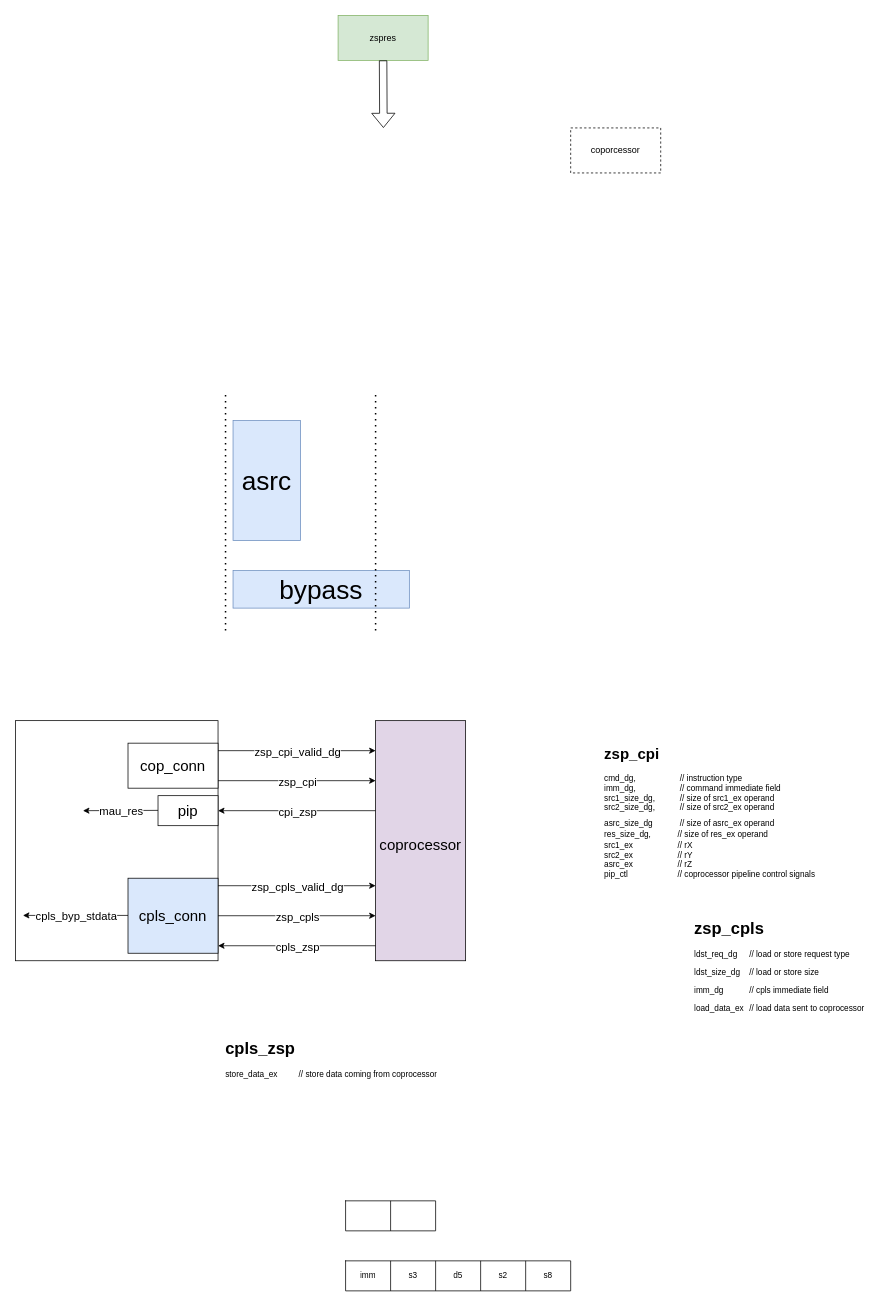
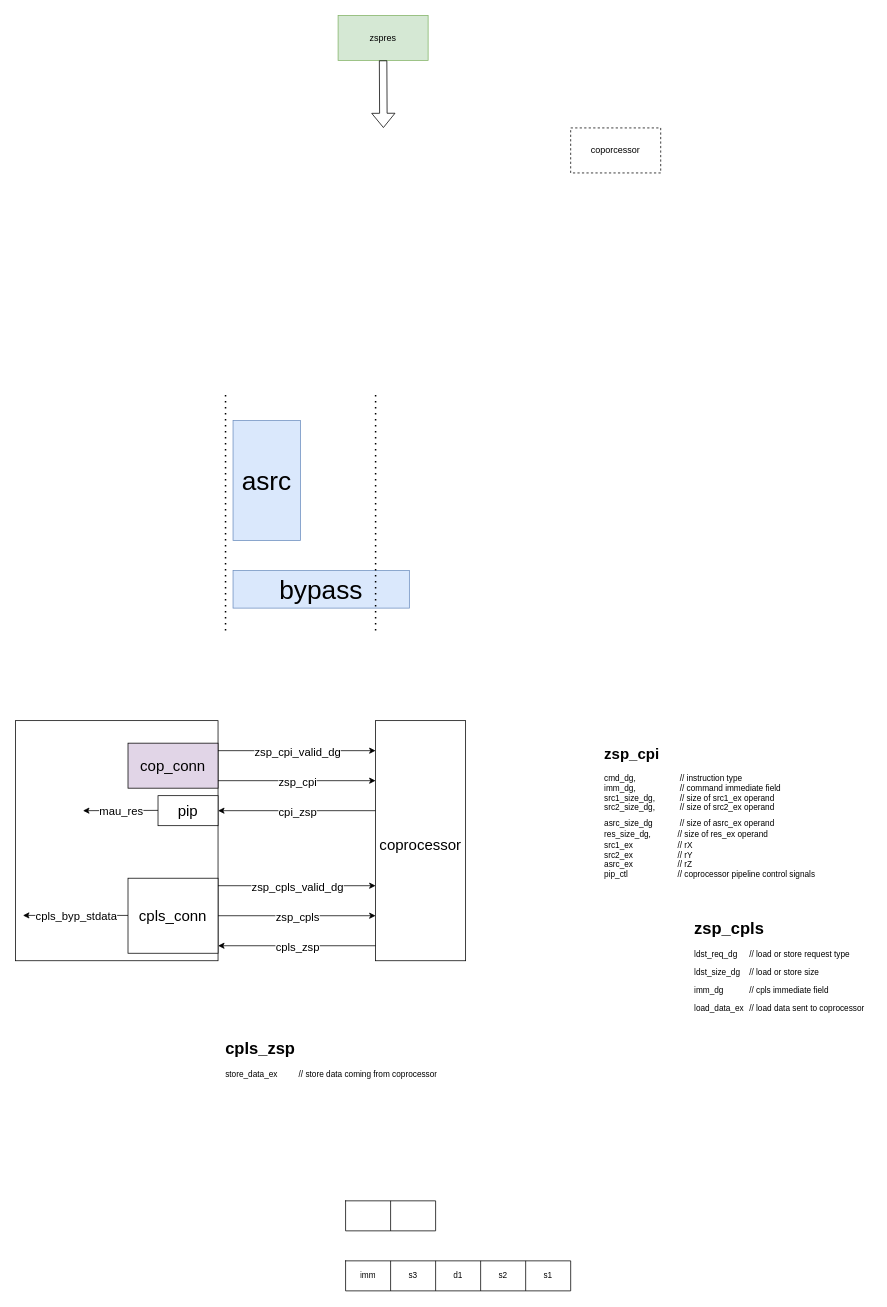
(173, 765) -> (173, 765)
(420, 840) -> (420, 840)
(173, 915) -> (173, 915)
(458, 1275) -> (458, 1275)
(548, 1275) -> (548, 1275)
